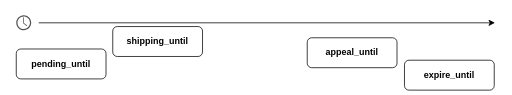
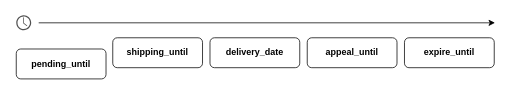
(157, 42) -> (157, 53)
none -> (255, 53)
(450, 75) -> (450, 53)
